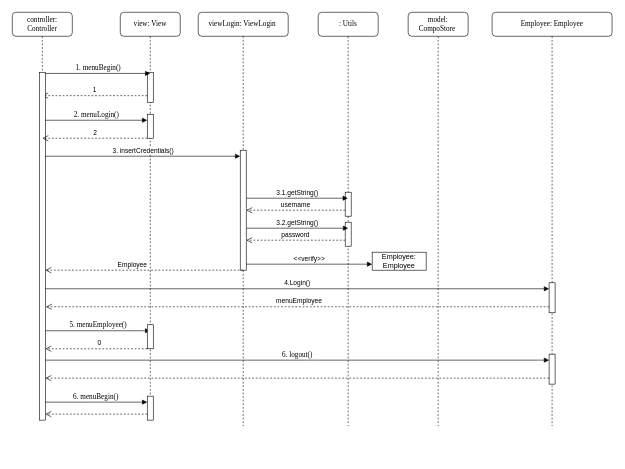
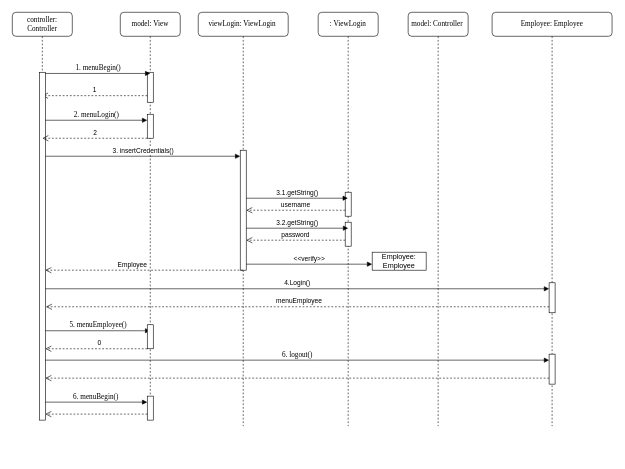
(150, 24) -> (150, 24)
(348, 24) -> (348, 24)
(438, 24) -> (438, 24)
